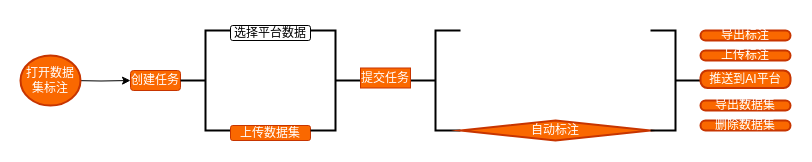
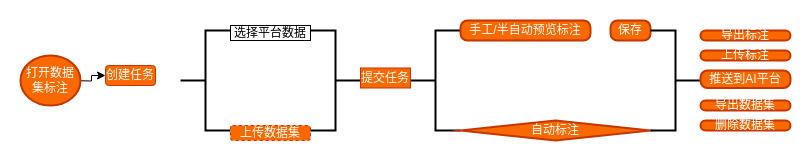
none -> (526, 31)
none -> (631, 31)
(271, 33) -> (271, 33)
(156, 81) -> (131, 76)
(271, 133) -> (271, 133)
